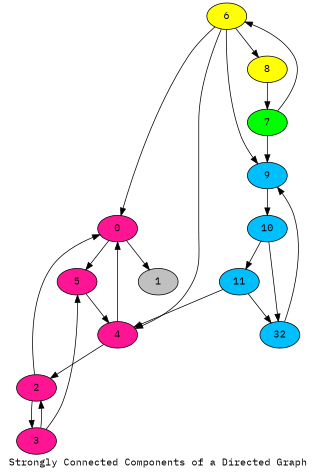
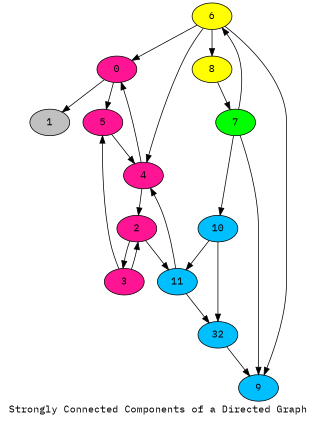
(267, 198) -> (227, 172)
(39, 294) -> (155, 252)
